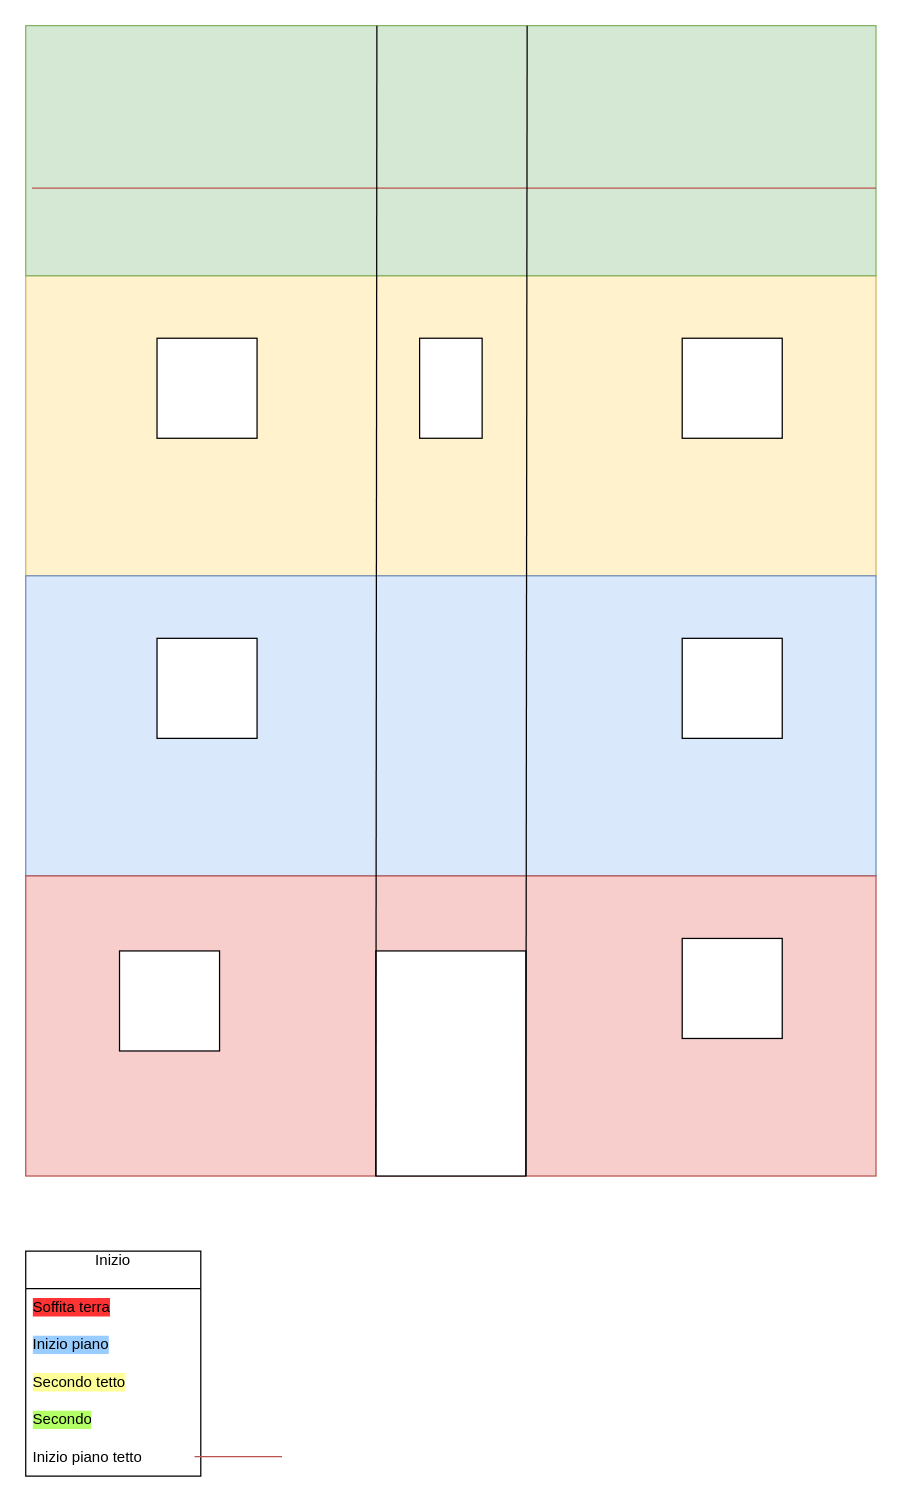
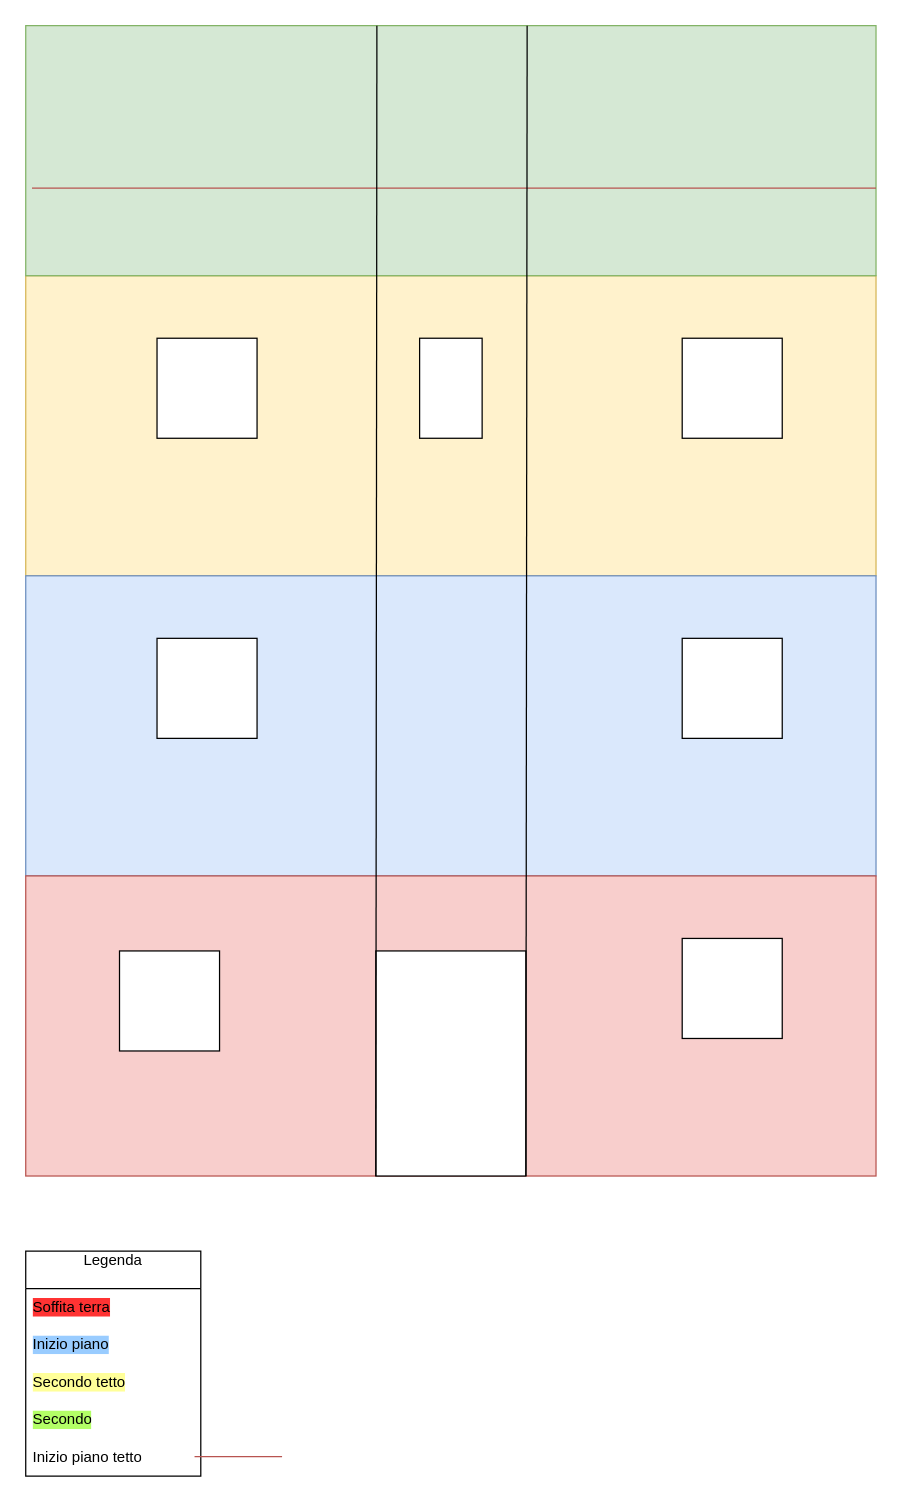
(113, 1269) -> (113, 1269)
